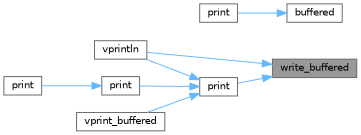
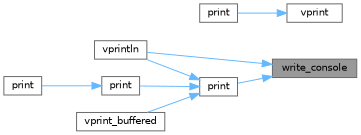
(315, 13) -> (315, 13)
(315, 68) -> (315, 68)
